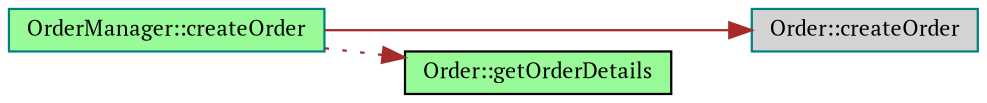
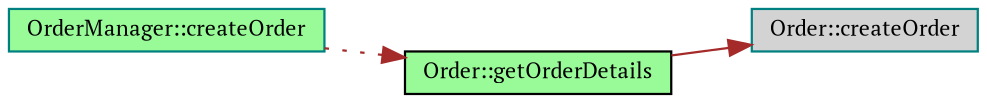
(527, 30) -> (700, 52)
